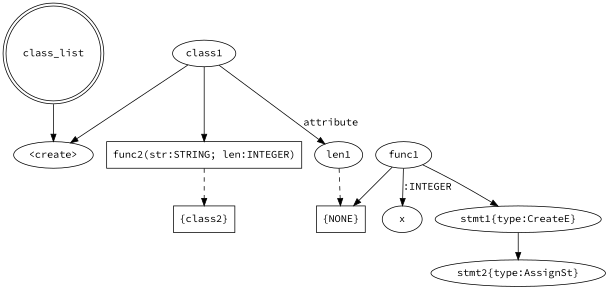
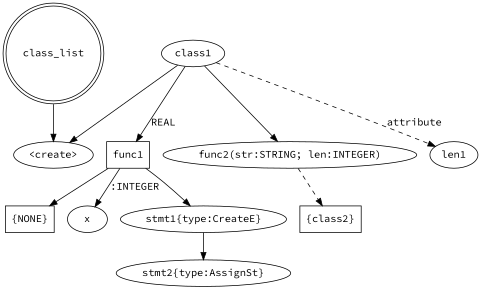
none -> (163, 101)
(269, 102) -> (322, 102)
(204, 155) -> (290, 155)
(404, 155) -> (128, 155)
(340, 183) -> none
